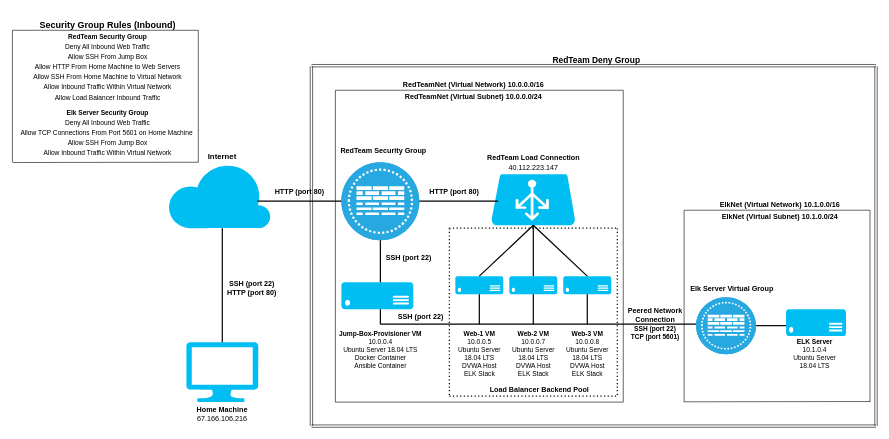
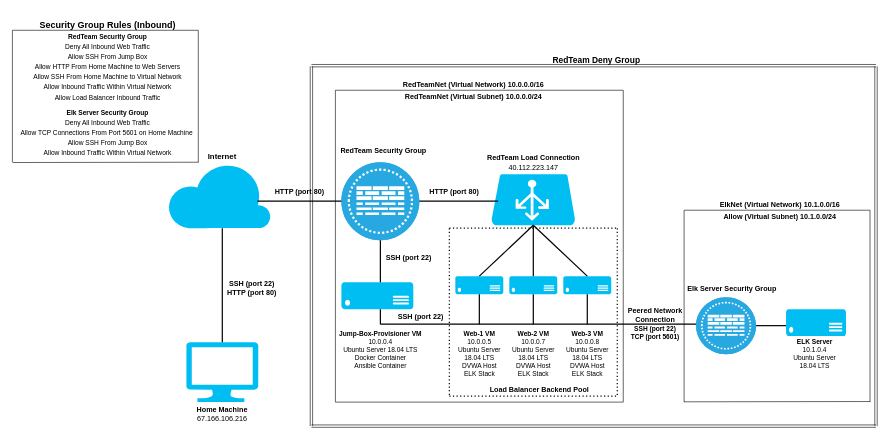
(780, 216) -> (780, 216)
(732, 288) -> (732, 288)
